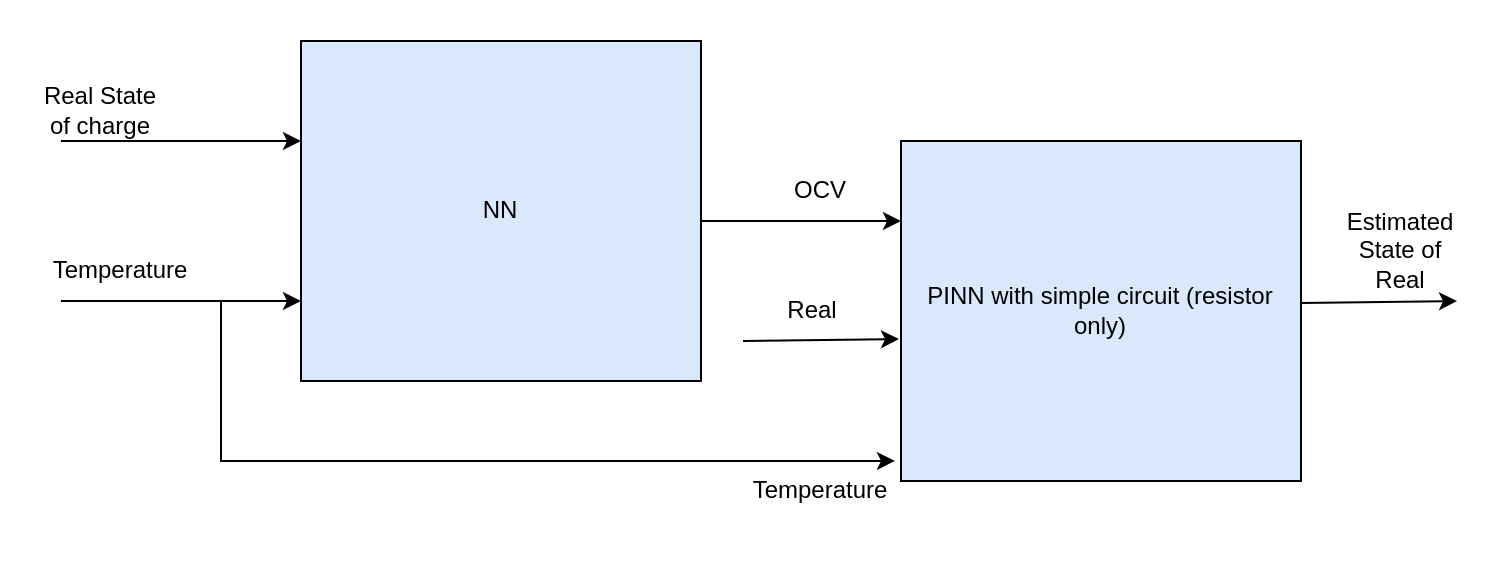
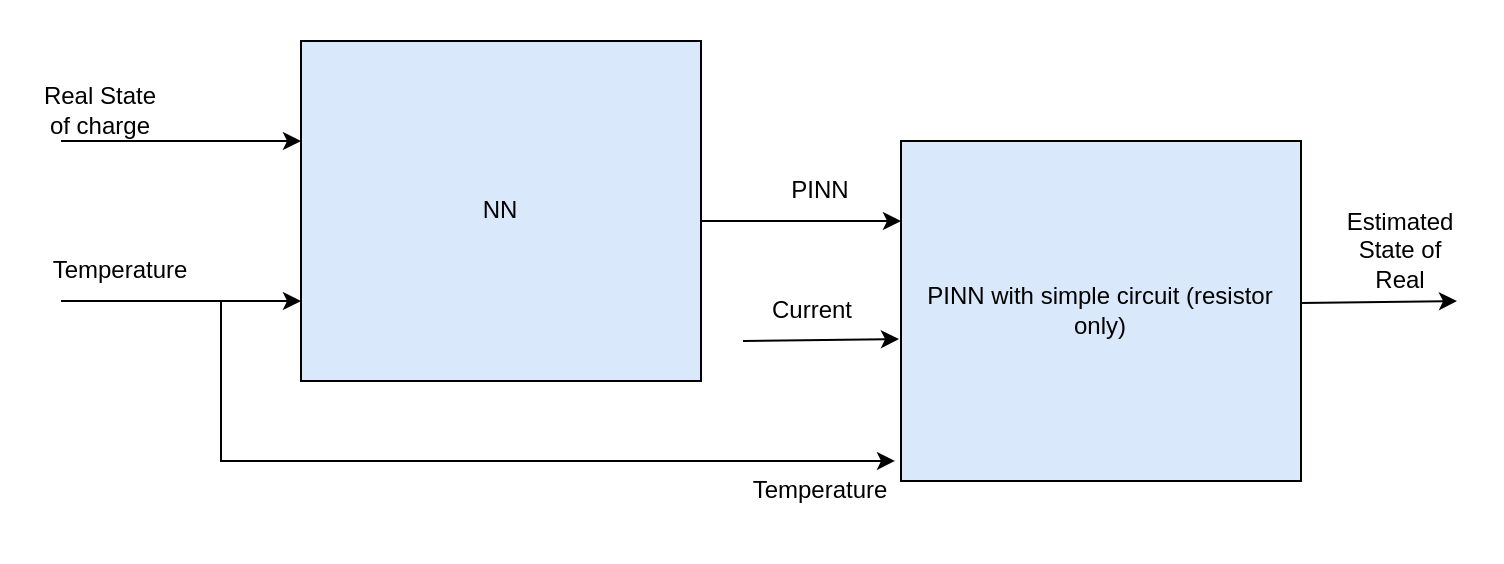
(821, 191) -> (821, 191)
(813, 311) -> (813, 311)
